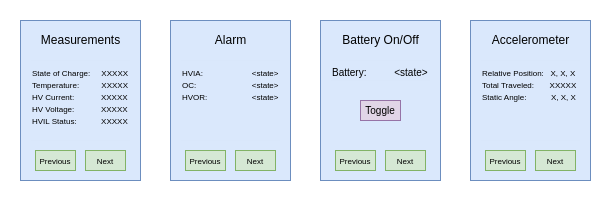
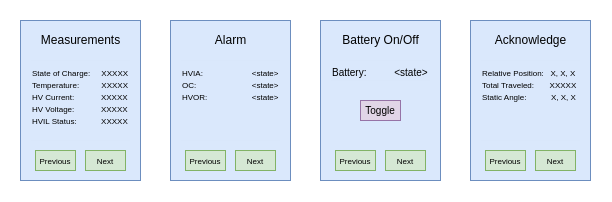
(531, 41) -> (531, 41)
